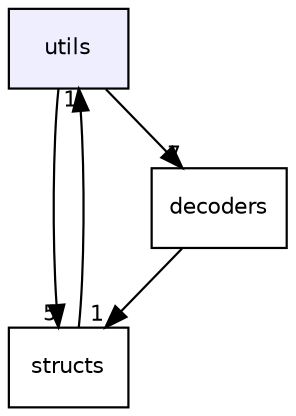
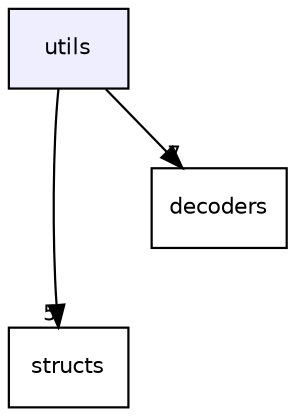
(84, 219) -> none
(151, 280) -> none
